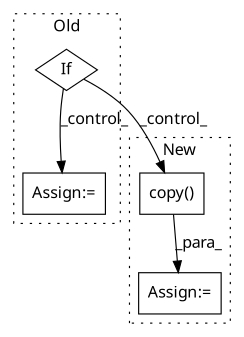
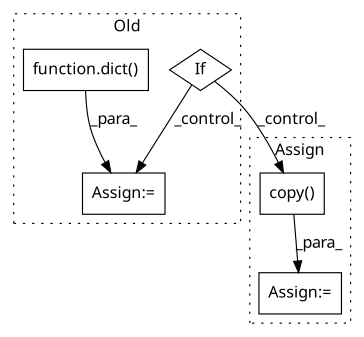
none -> (86, 70)
(180, 151) -> (300, 151)
